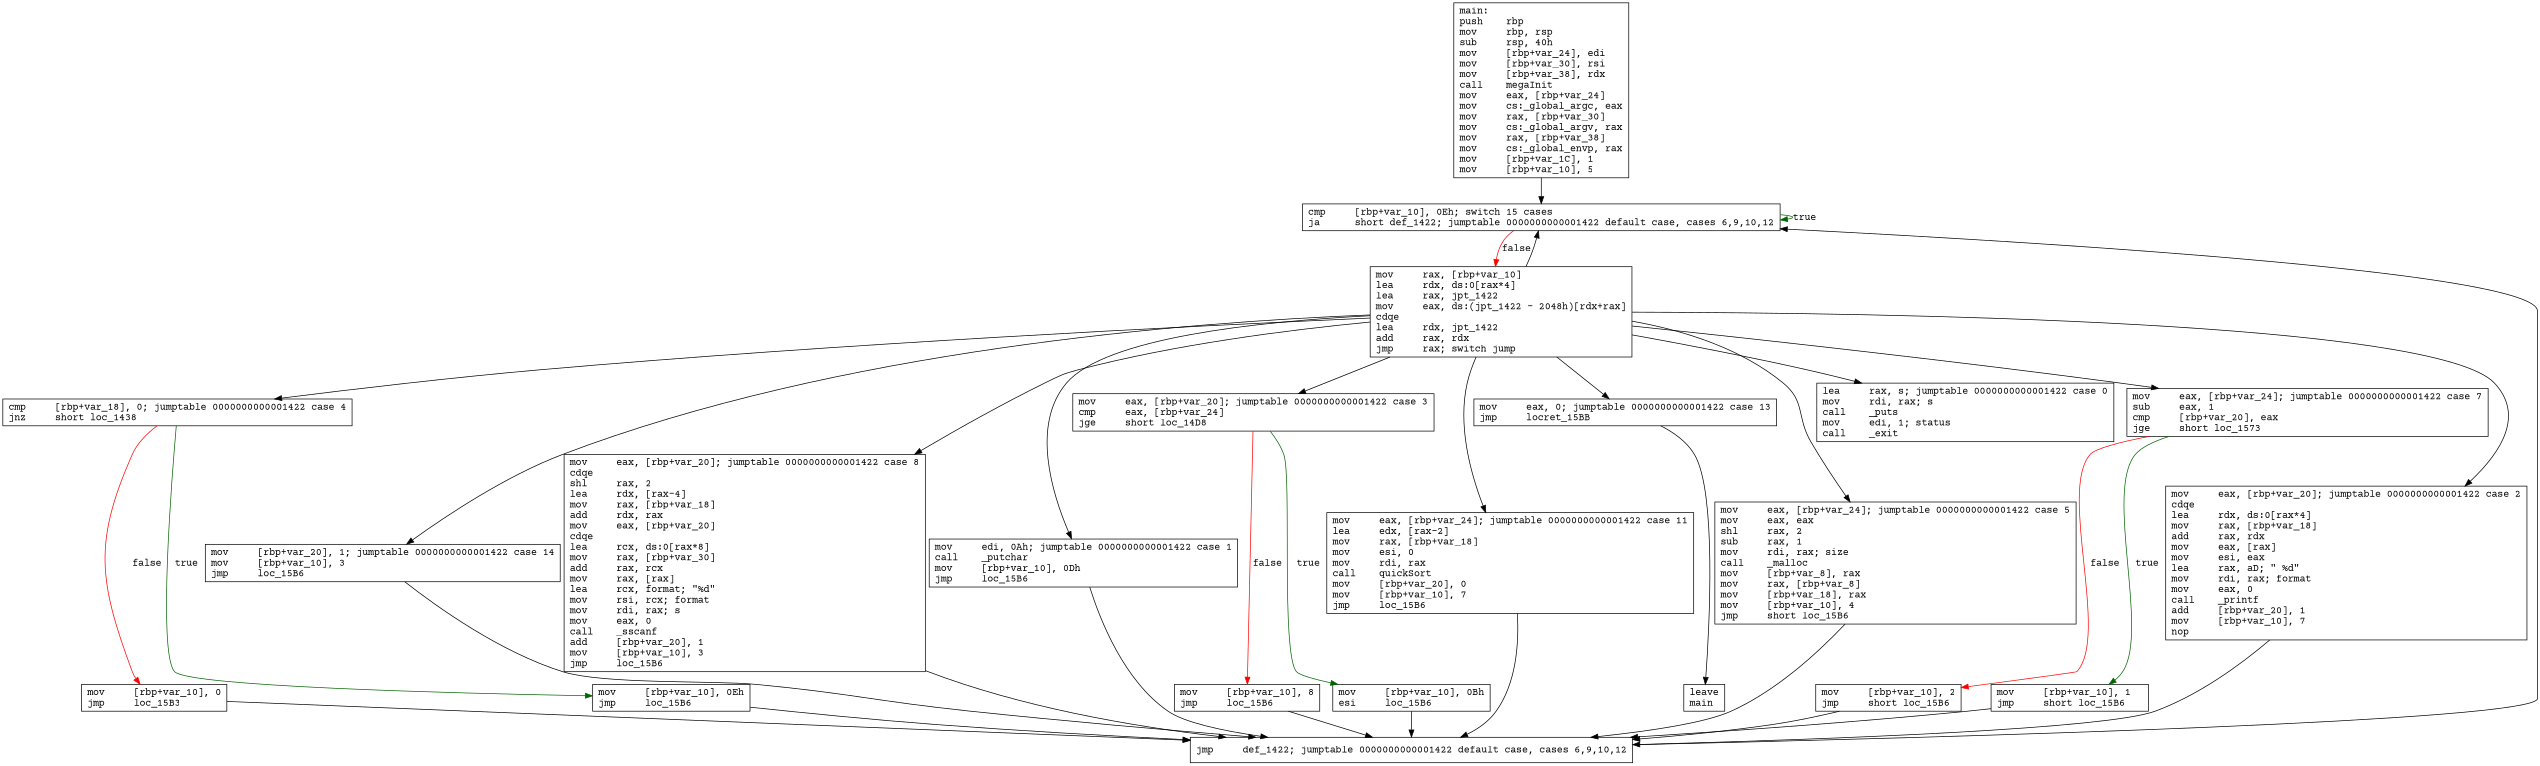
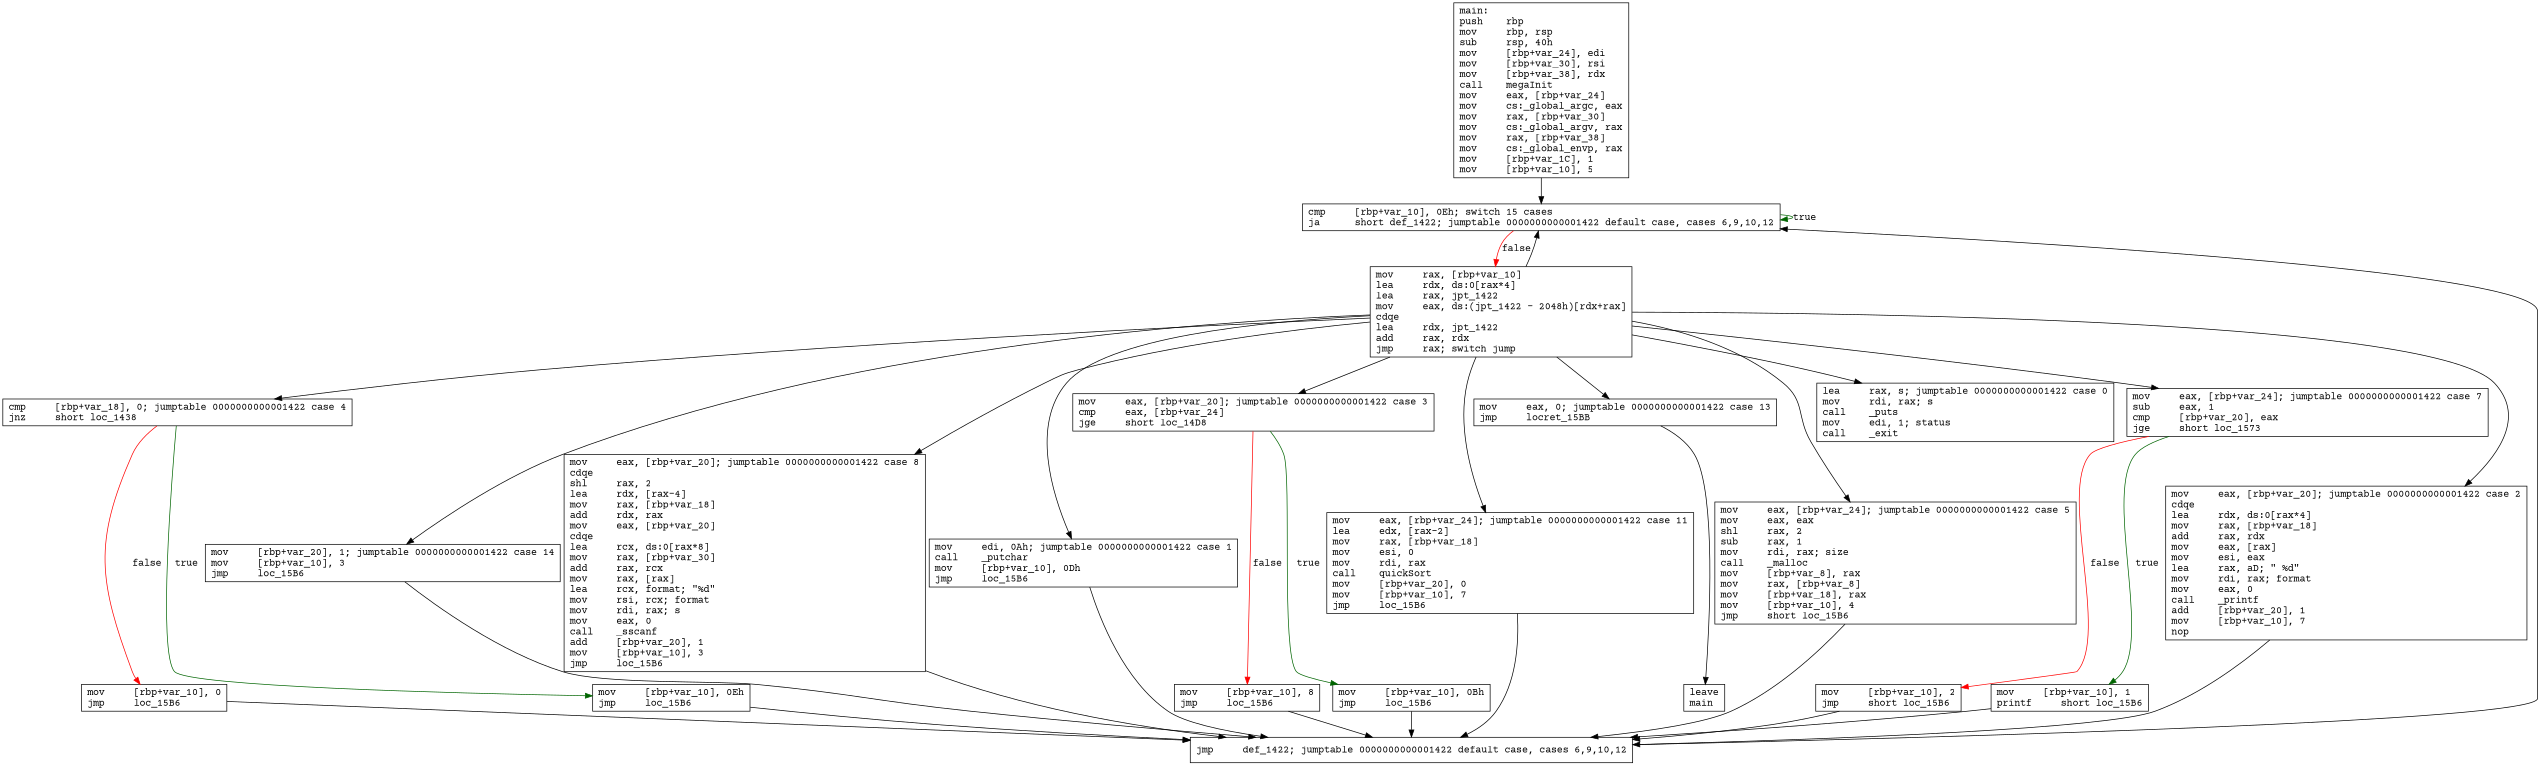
(154, 698) -> (154, 698)
(1411, 698) -> (1411, 698)
(2070, 698) -> (2070, 698)
